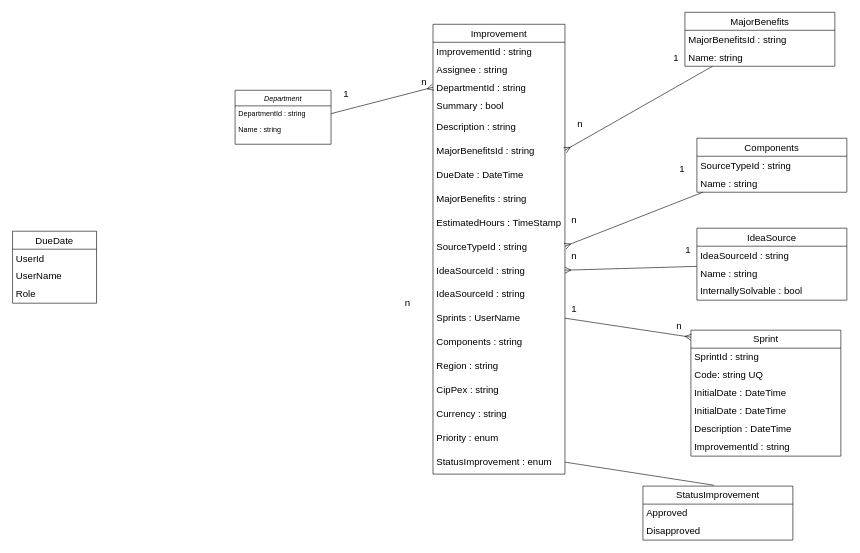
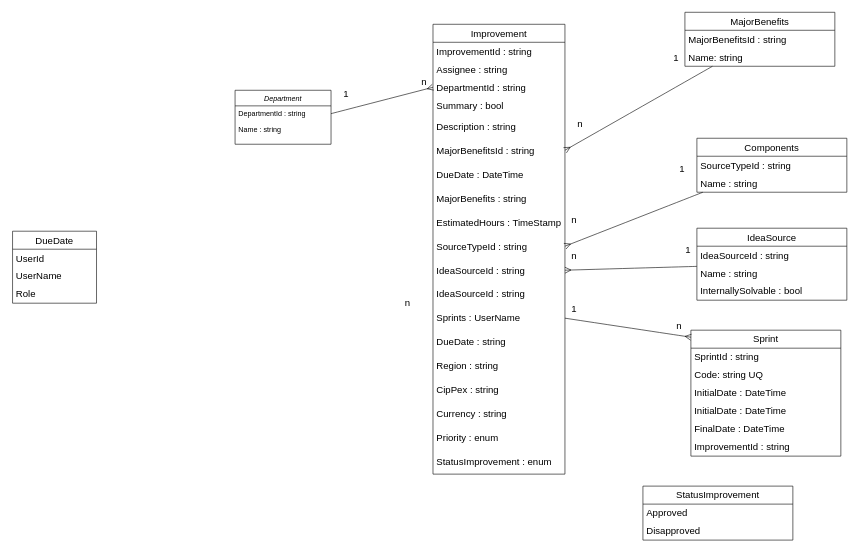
(483, 342) -> (475, 342)
(746, 429) -> (741, 429)
(641, 474) -> none
